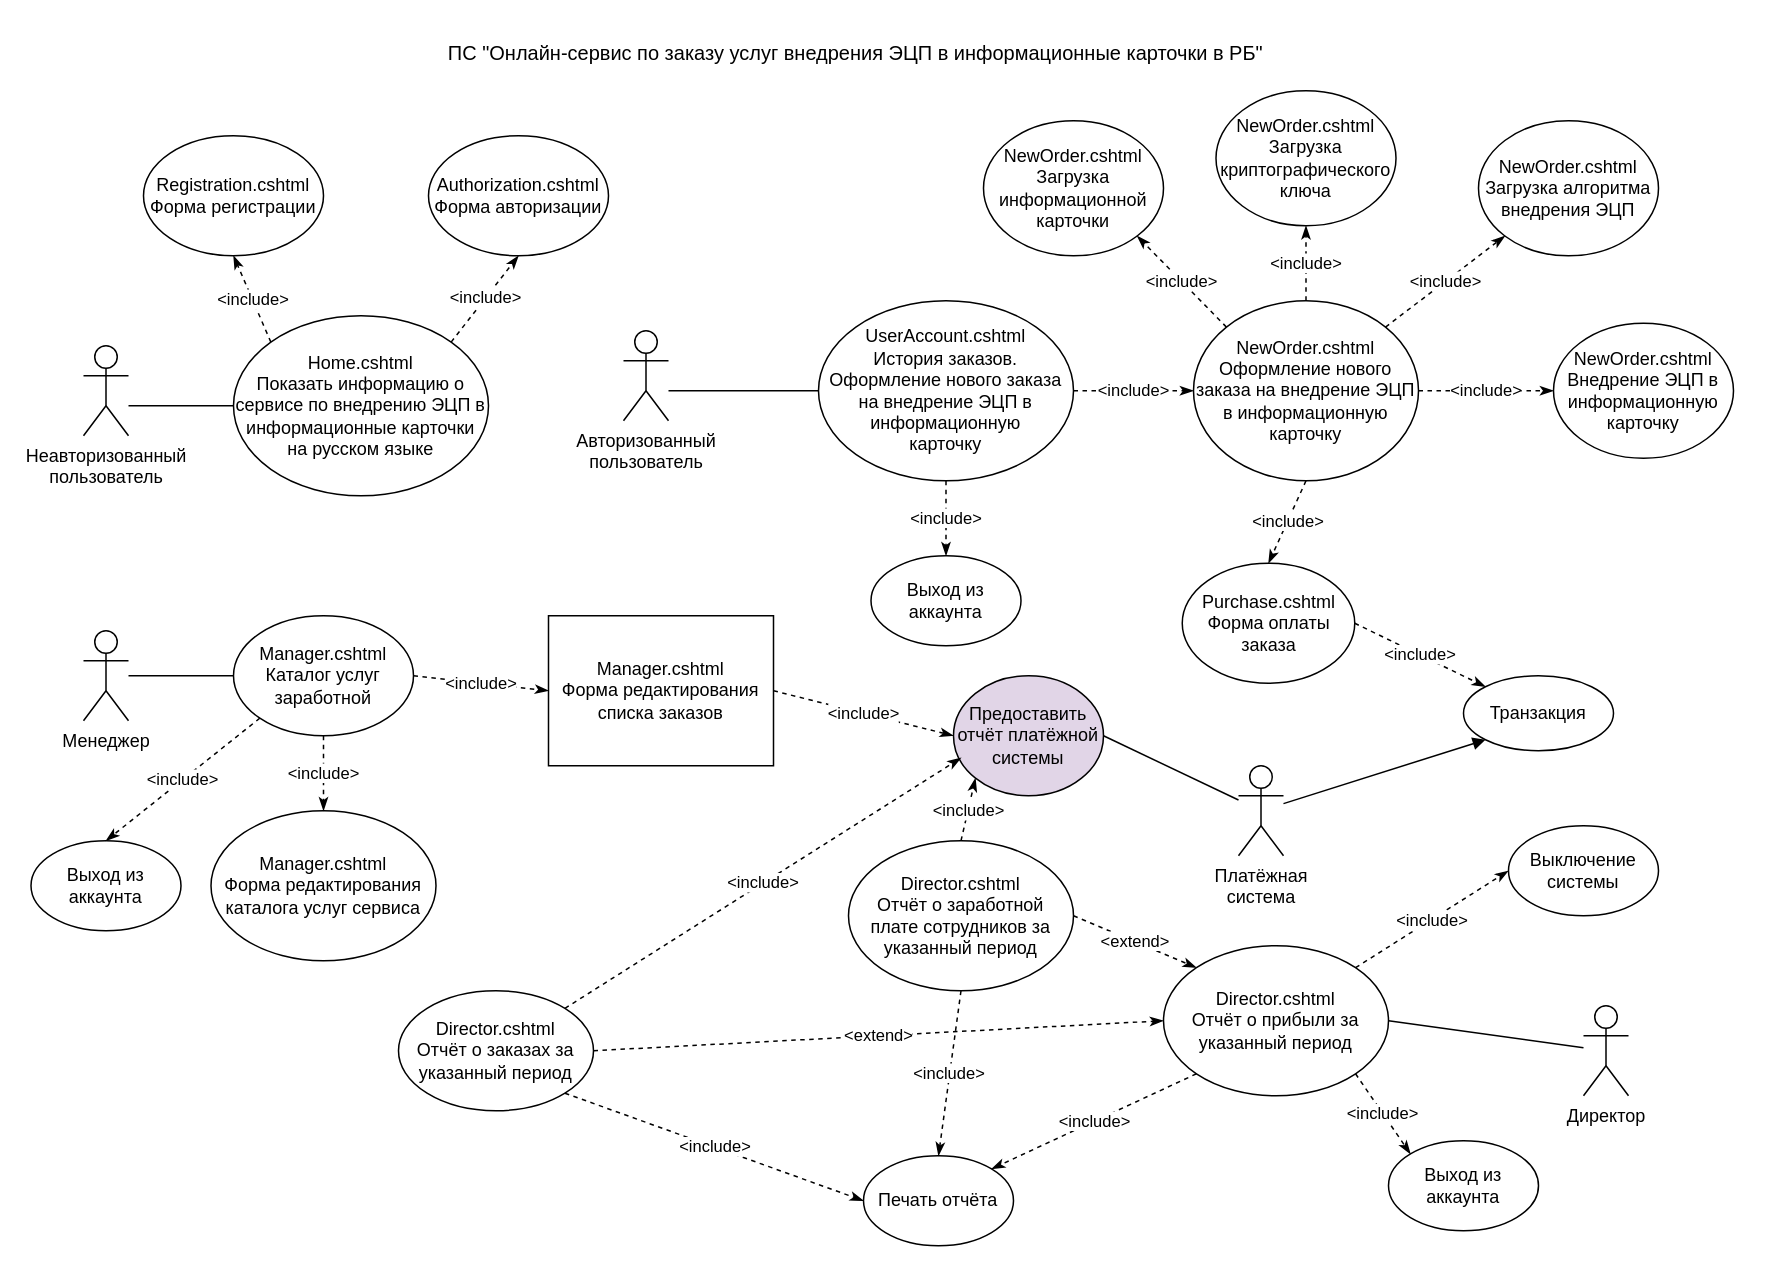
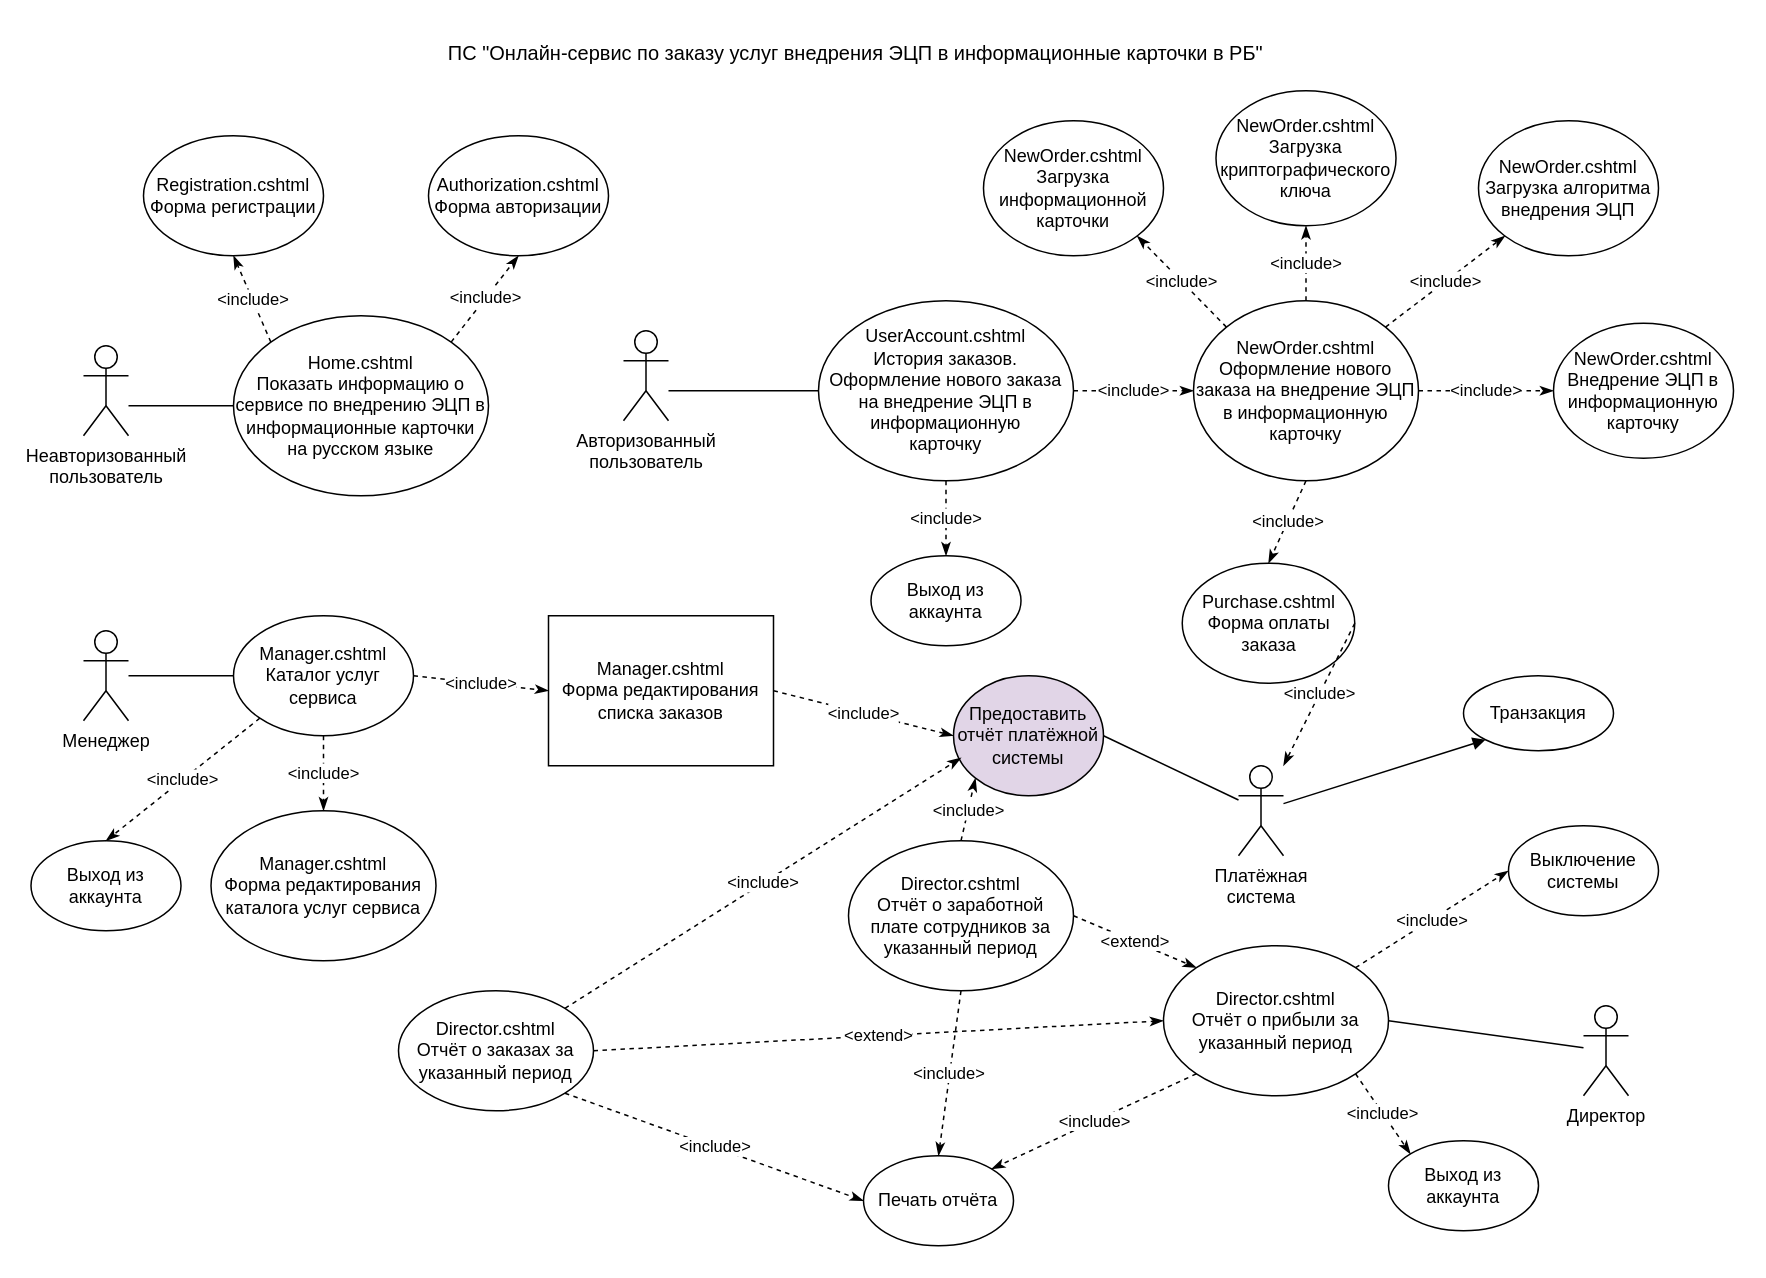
(1377, 634) -> (1321, 690)
(323, 676) -> (323, 676)
